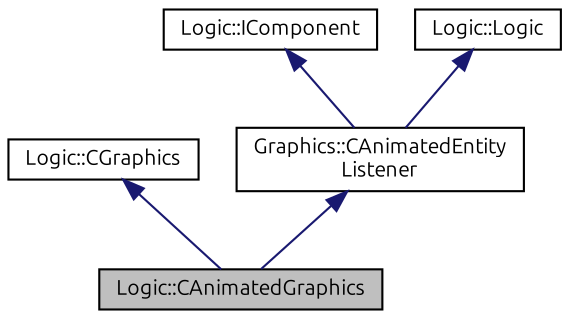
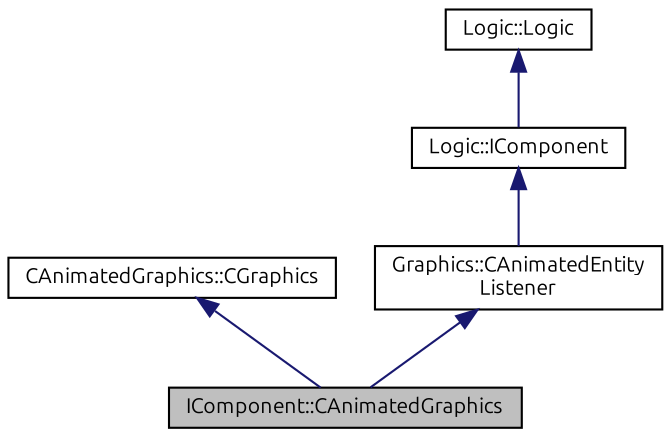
(432, 97) -> (519, 100)
(104, 159) -> (172, 278)
(241, 289) -> (345, 408)
